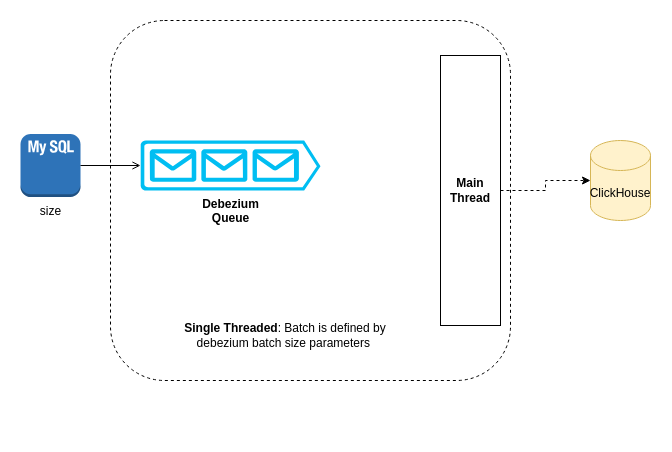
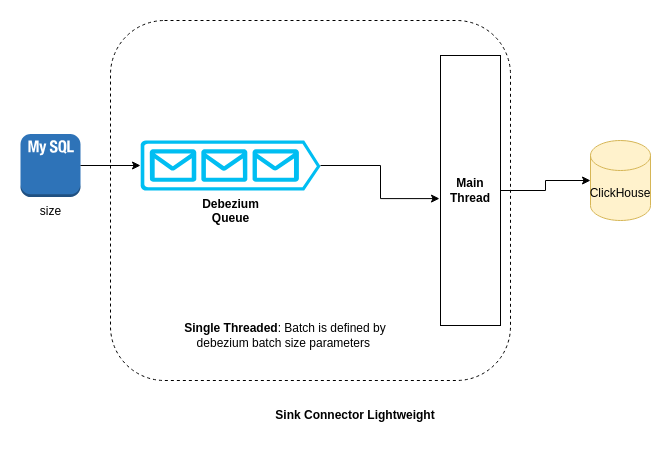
(133, 166) -> (132, 166)
none -> (381, 178)
(546, 190) -> (546, 190)
none -> (356, 416)
